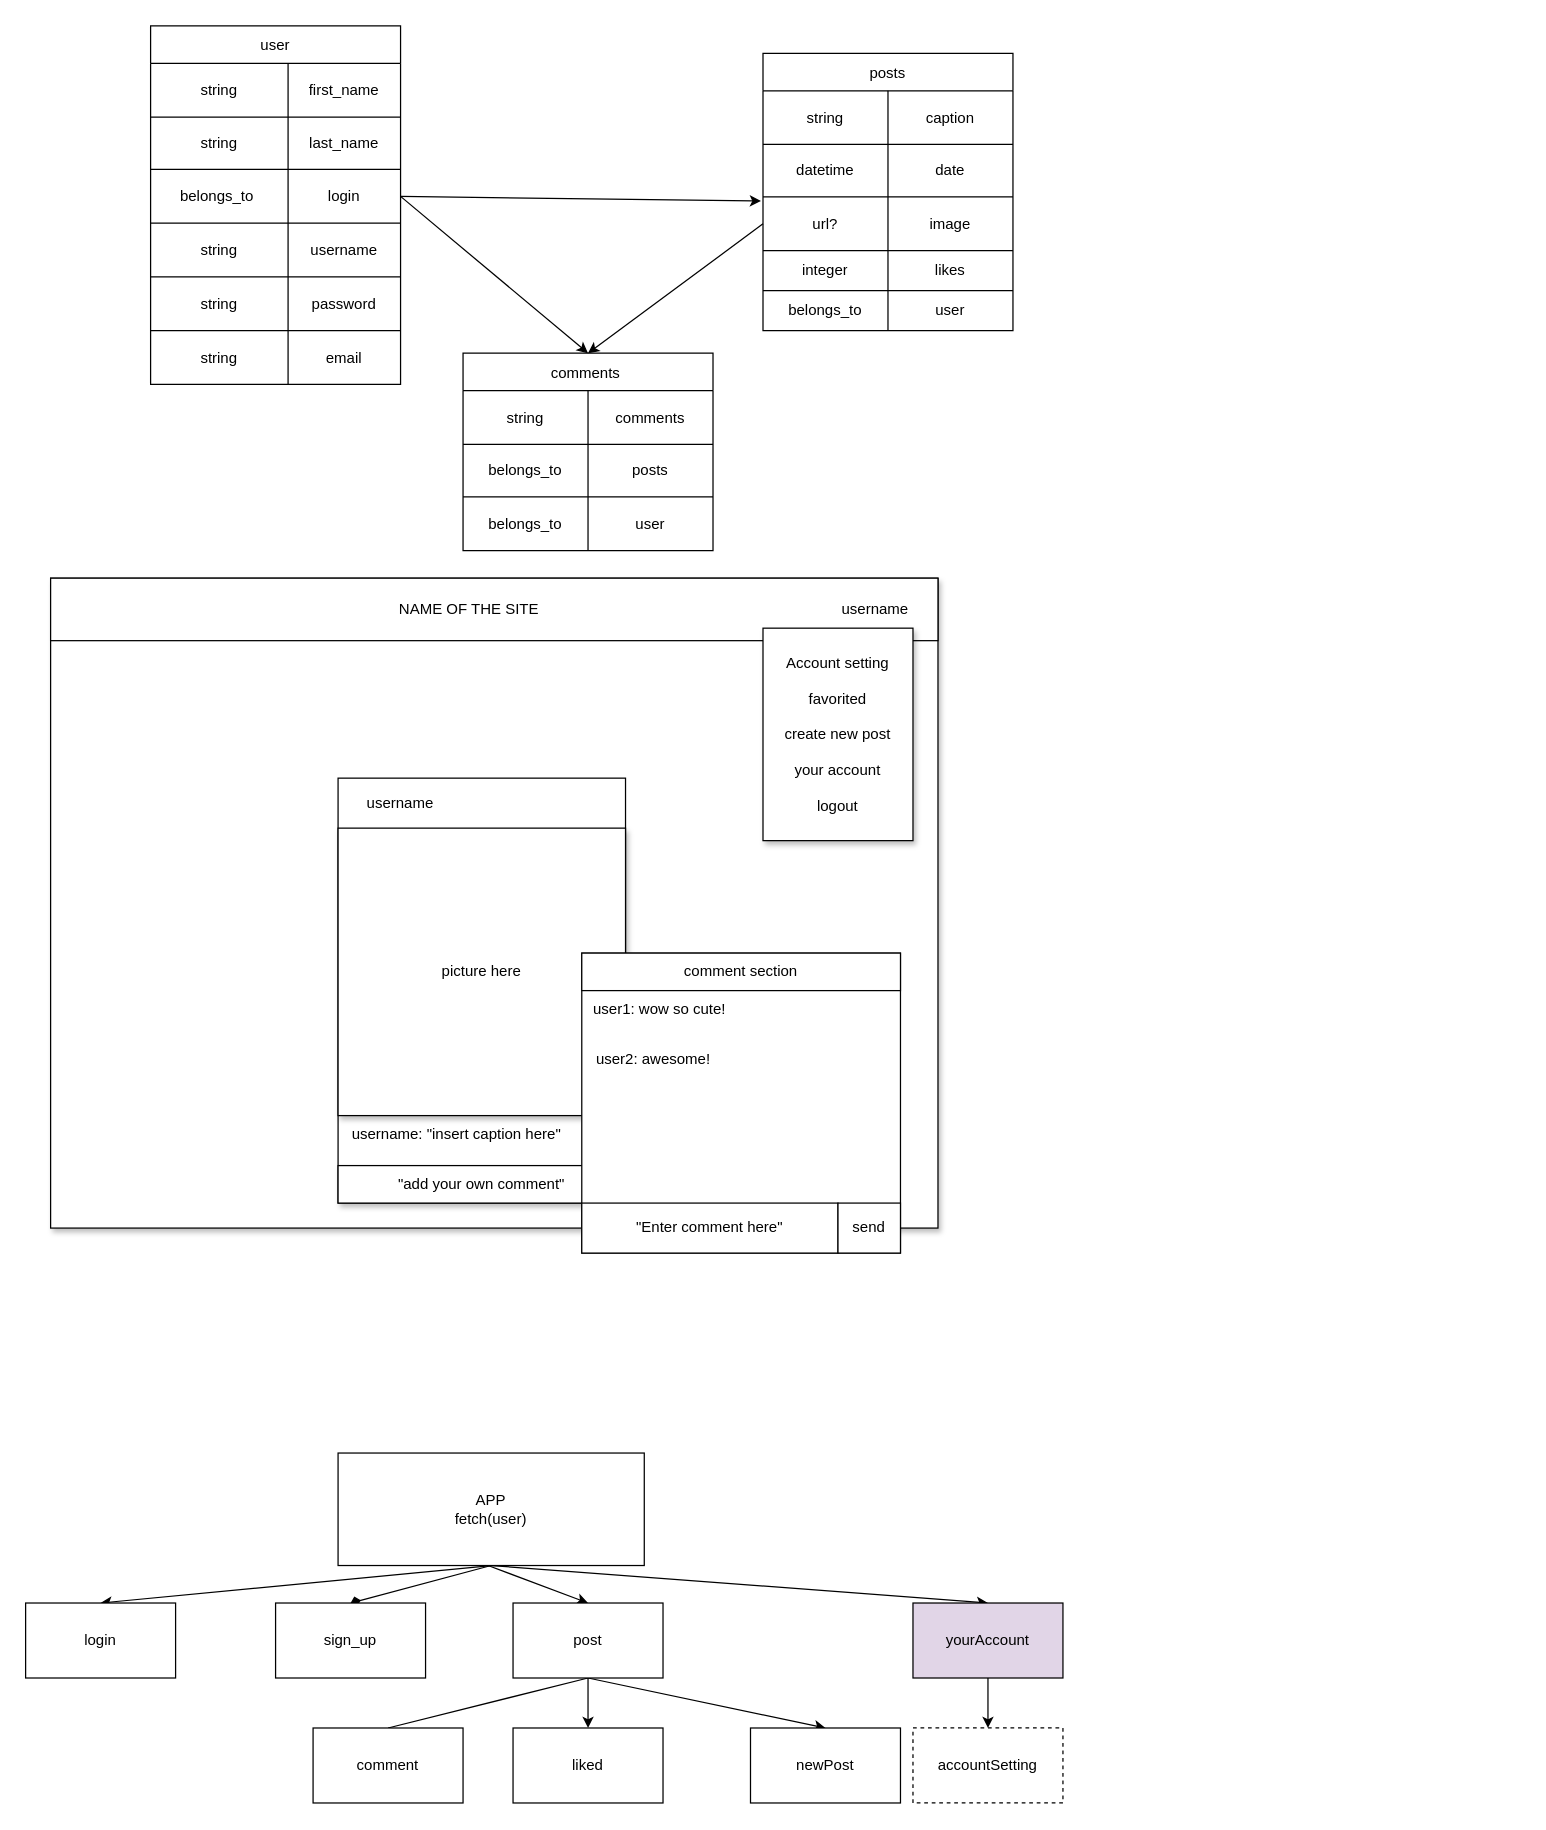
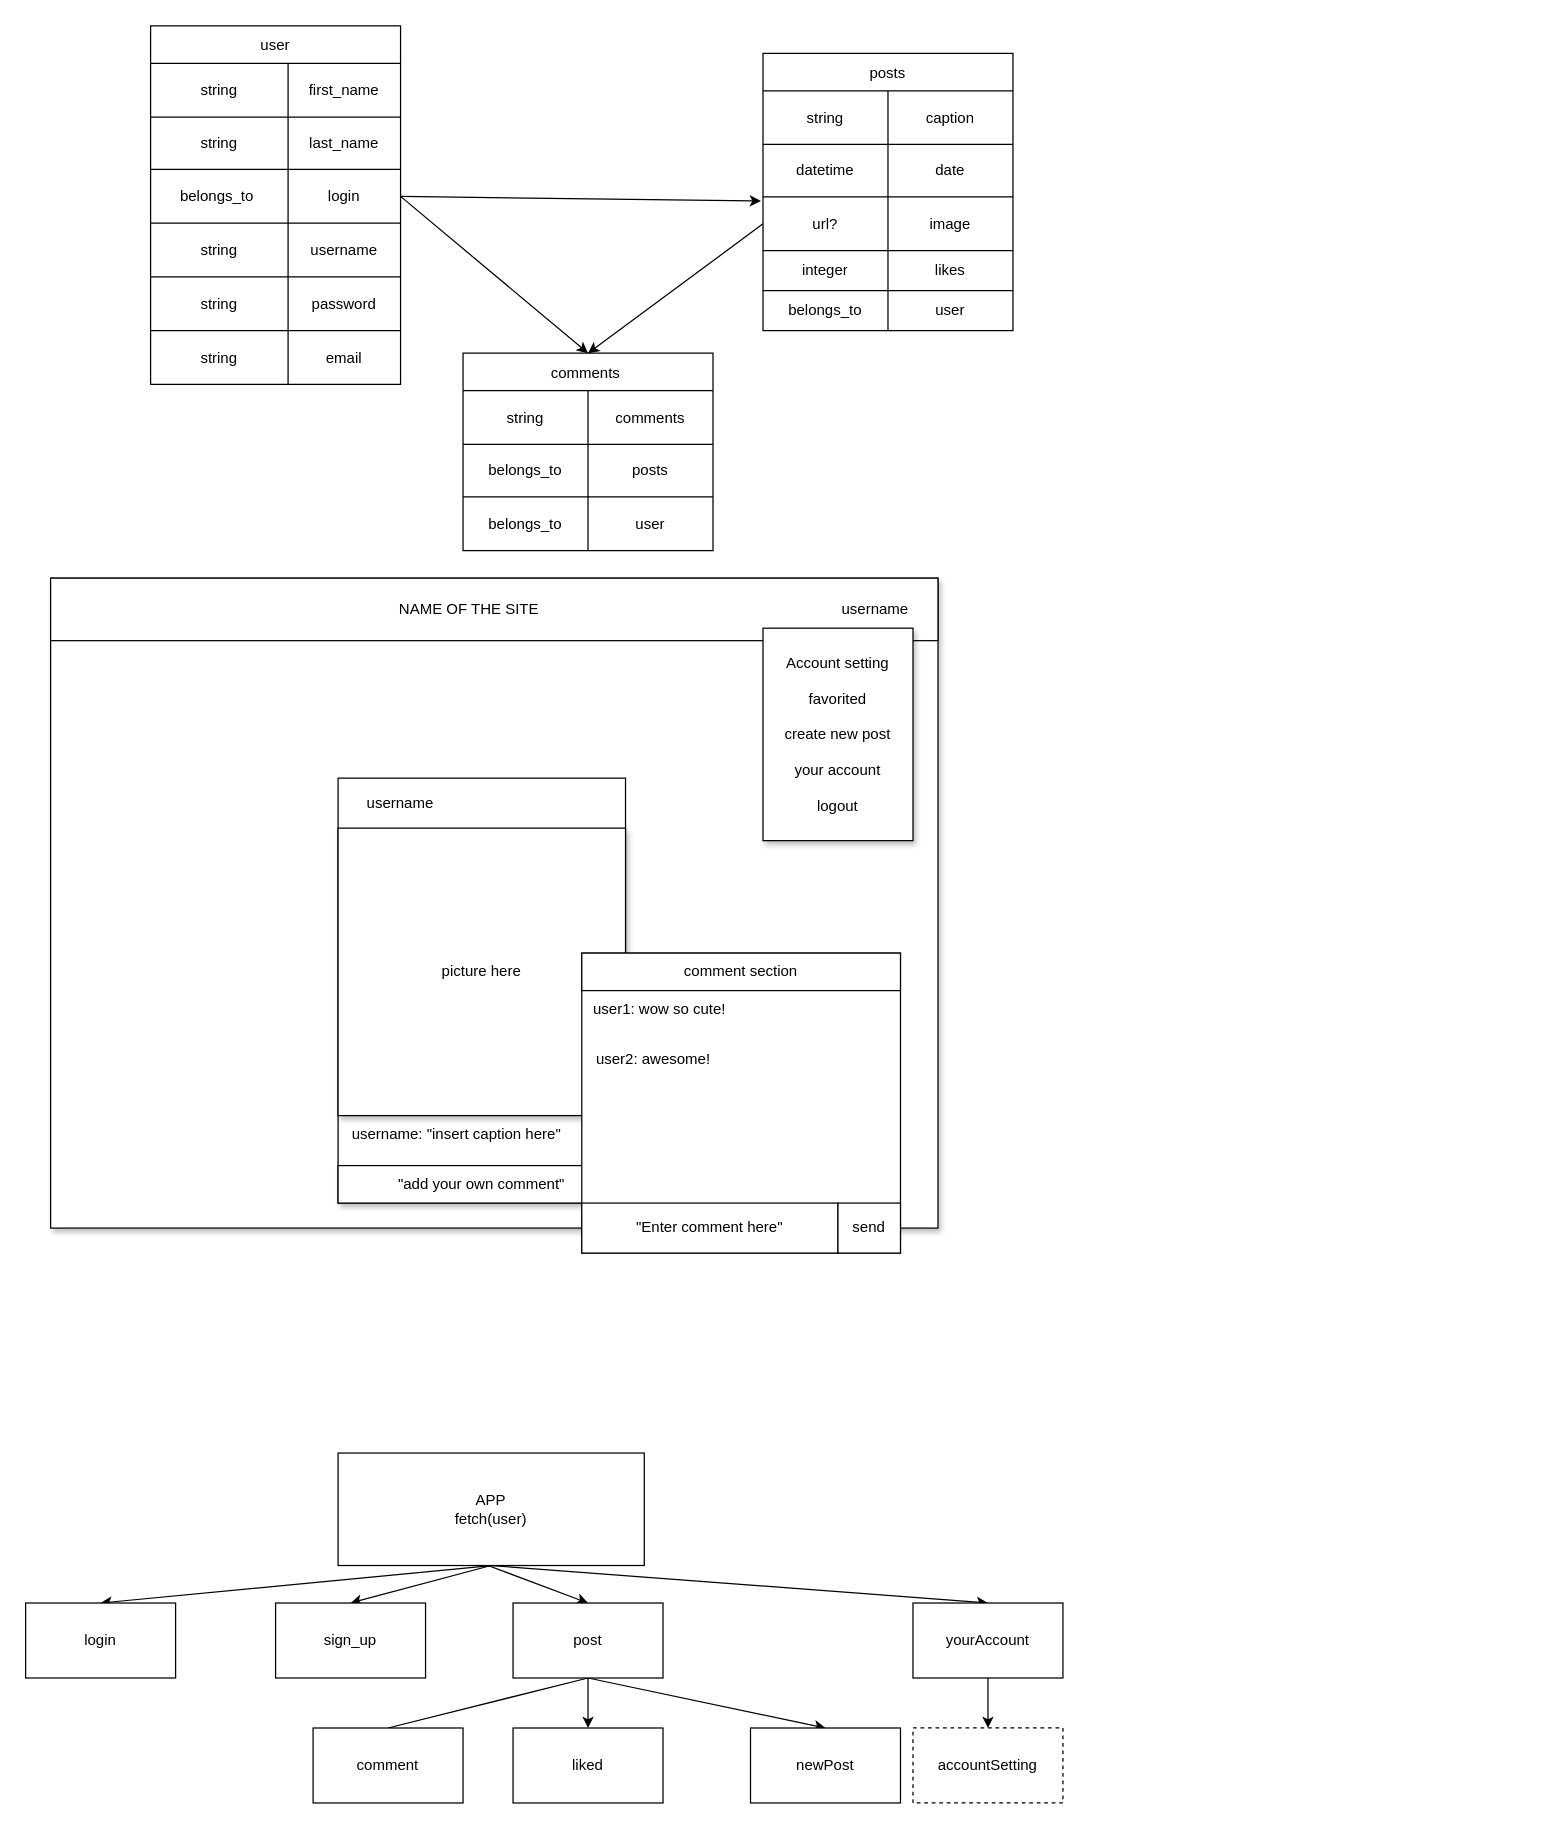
(361, 1600) -> (360, 1601)
(988, 1641) -> (988, 1641)
